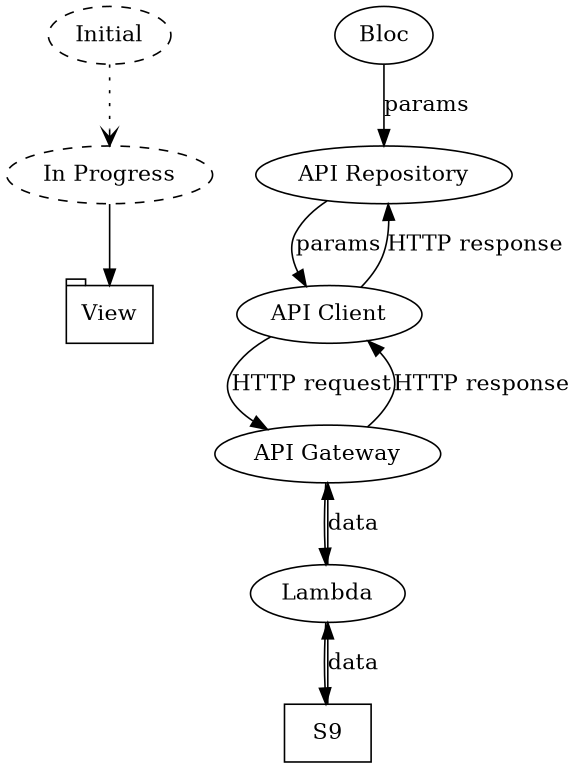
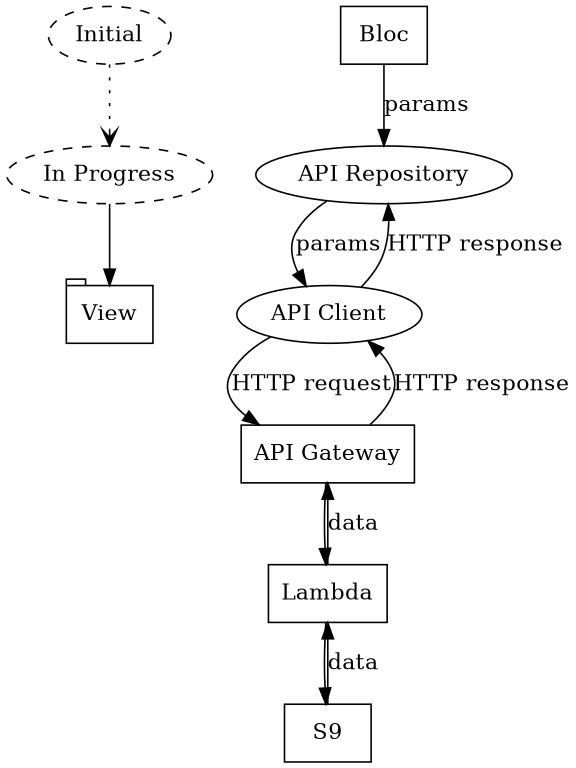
(384, 35) -> (384, 35)
(328, 454) -> (328, 454)
(328, 594) -> (328, 594)
